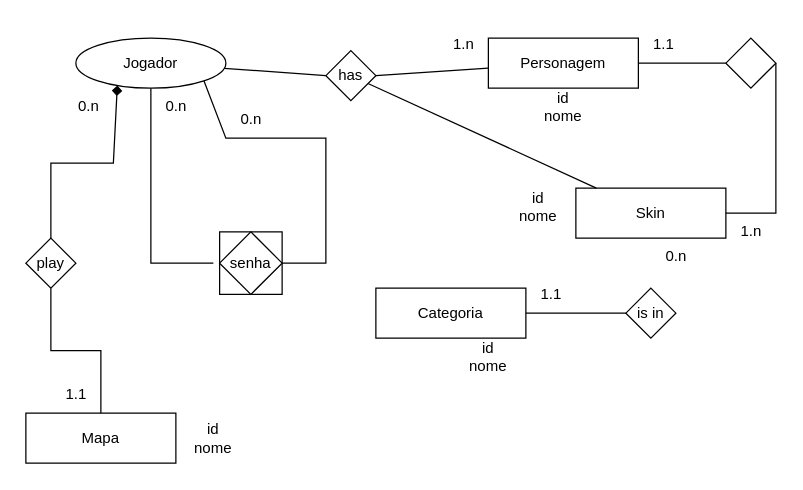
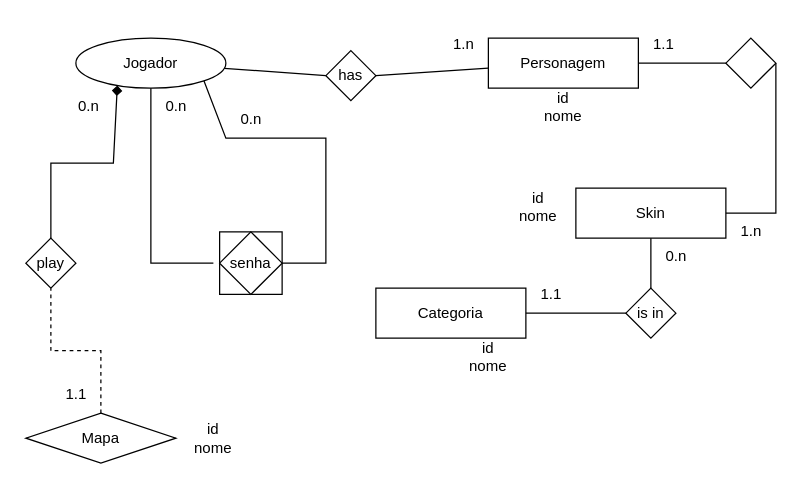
(481, 136) -> (651, 263)
(77, 351) -> (77, 351)
(101, 438) -> (101, 438)
